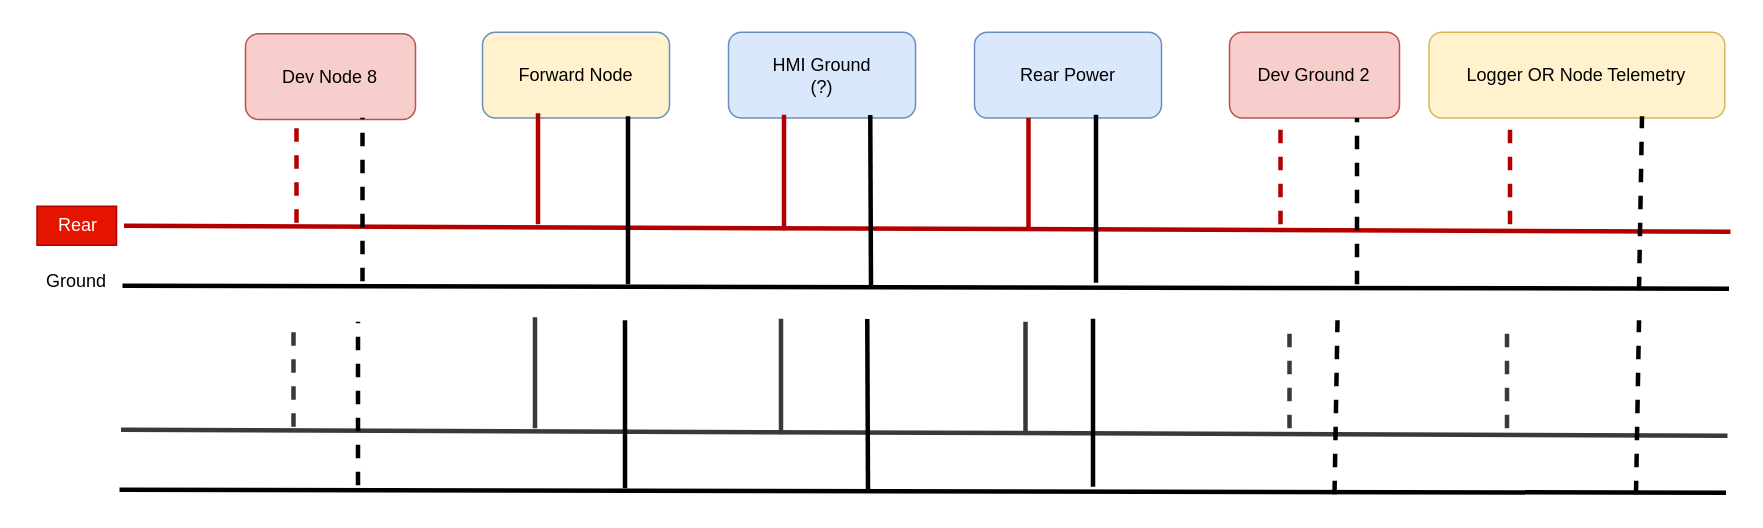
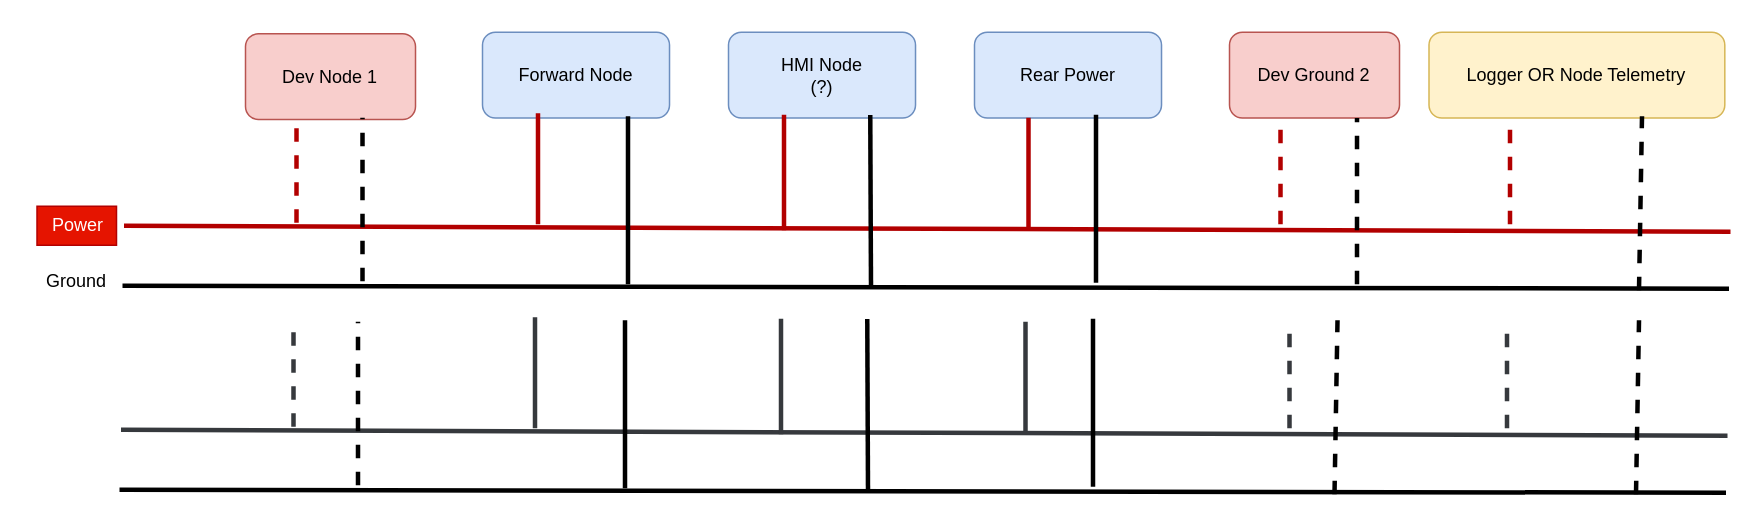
(576, 75) -> (576, 75)
(822, 76) -> (822, 76)
(330, 77) -> (330, 77)
(78, 226) -> (78, 226)
